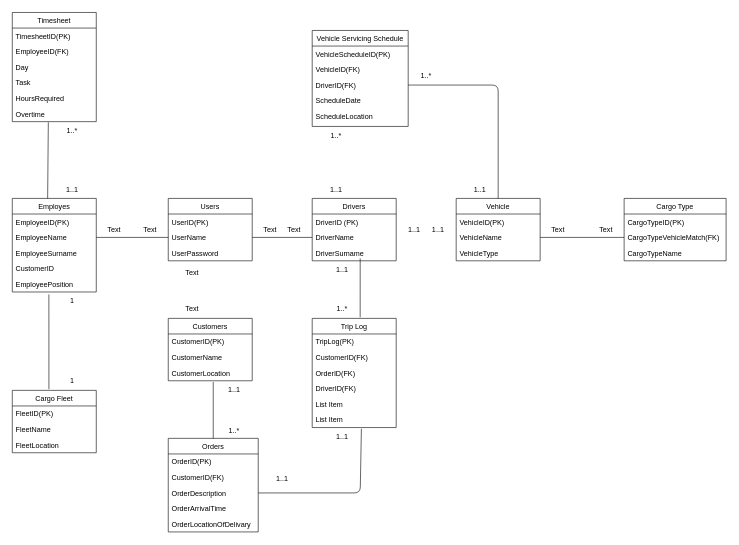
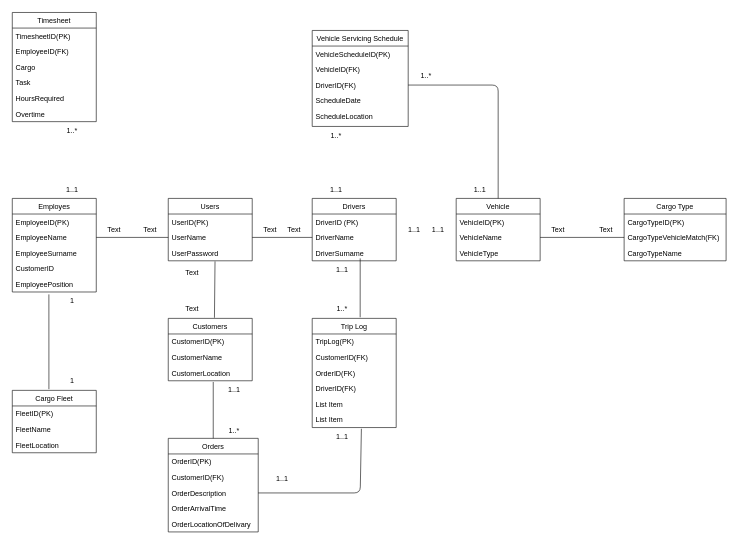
(22, 67) -> (26, 67)
(48, 160) -> none
none -> (215, 289)
